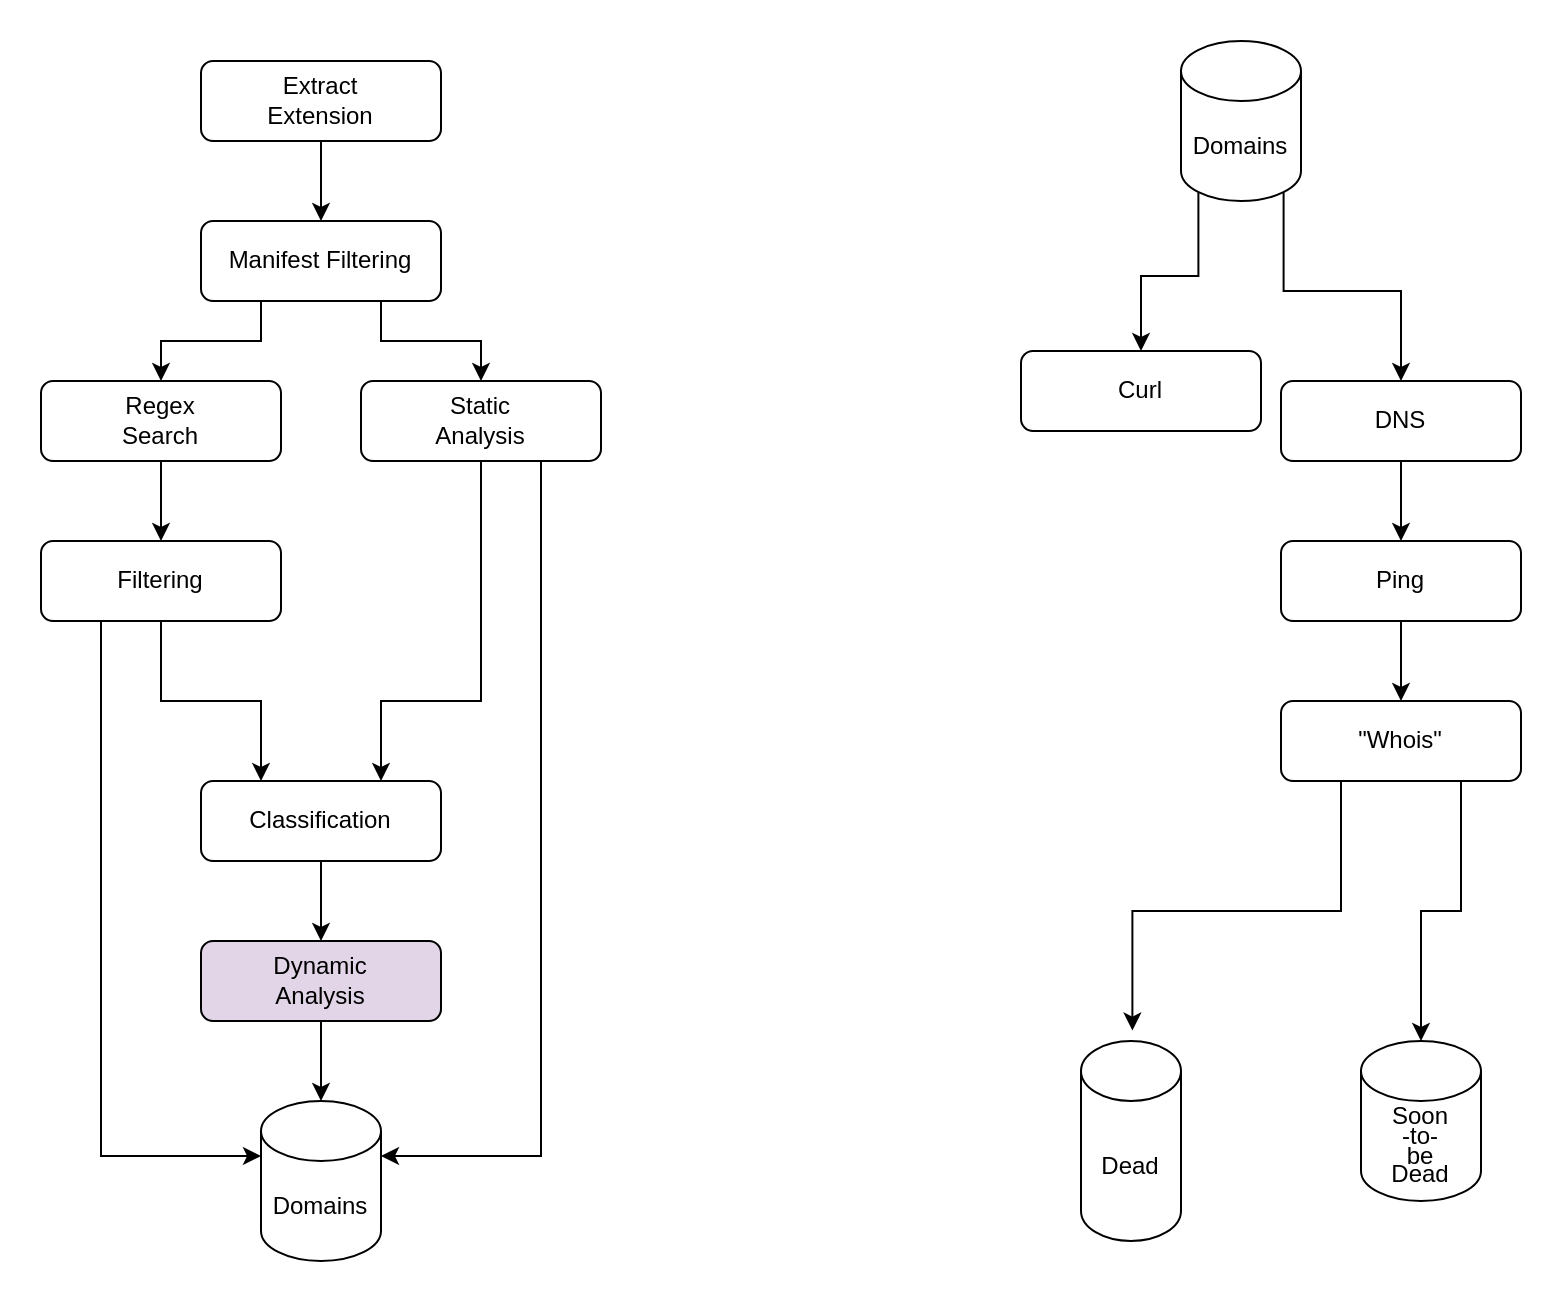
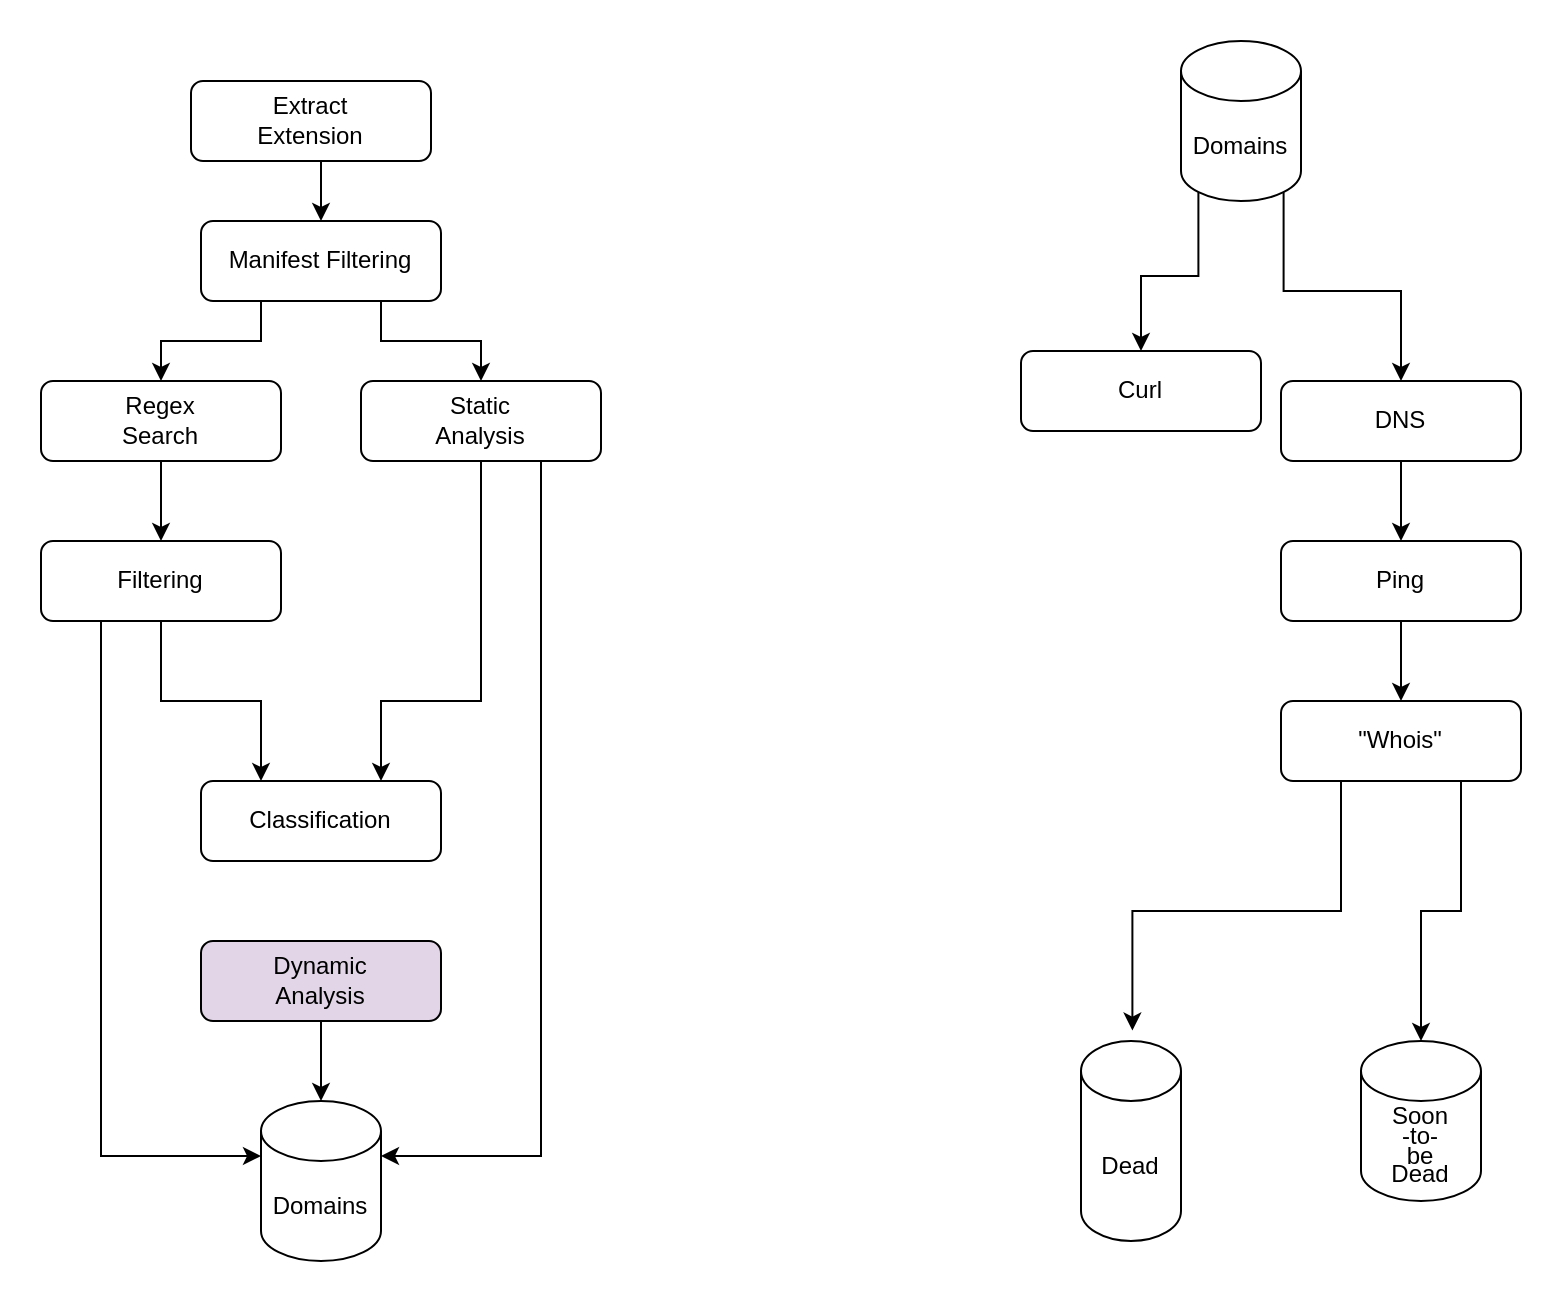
(321, 101) -> (311, 121)
(321, 894) -> none
